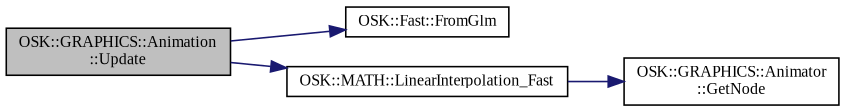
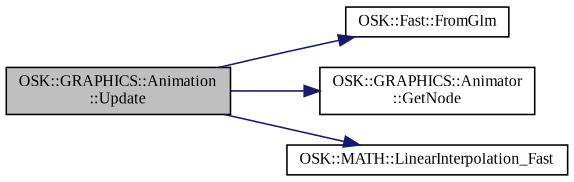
(588, 82) -> (267, 91)
